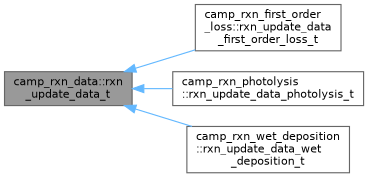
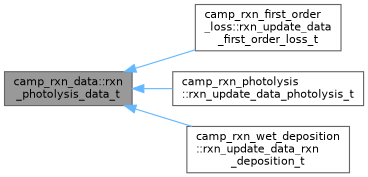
(68, 89) -> (68, 89)
(268, 150) -> (268, 150)
